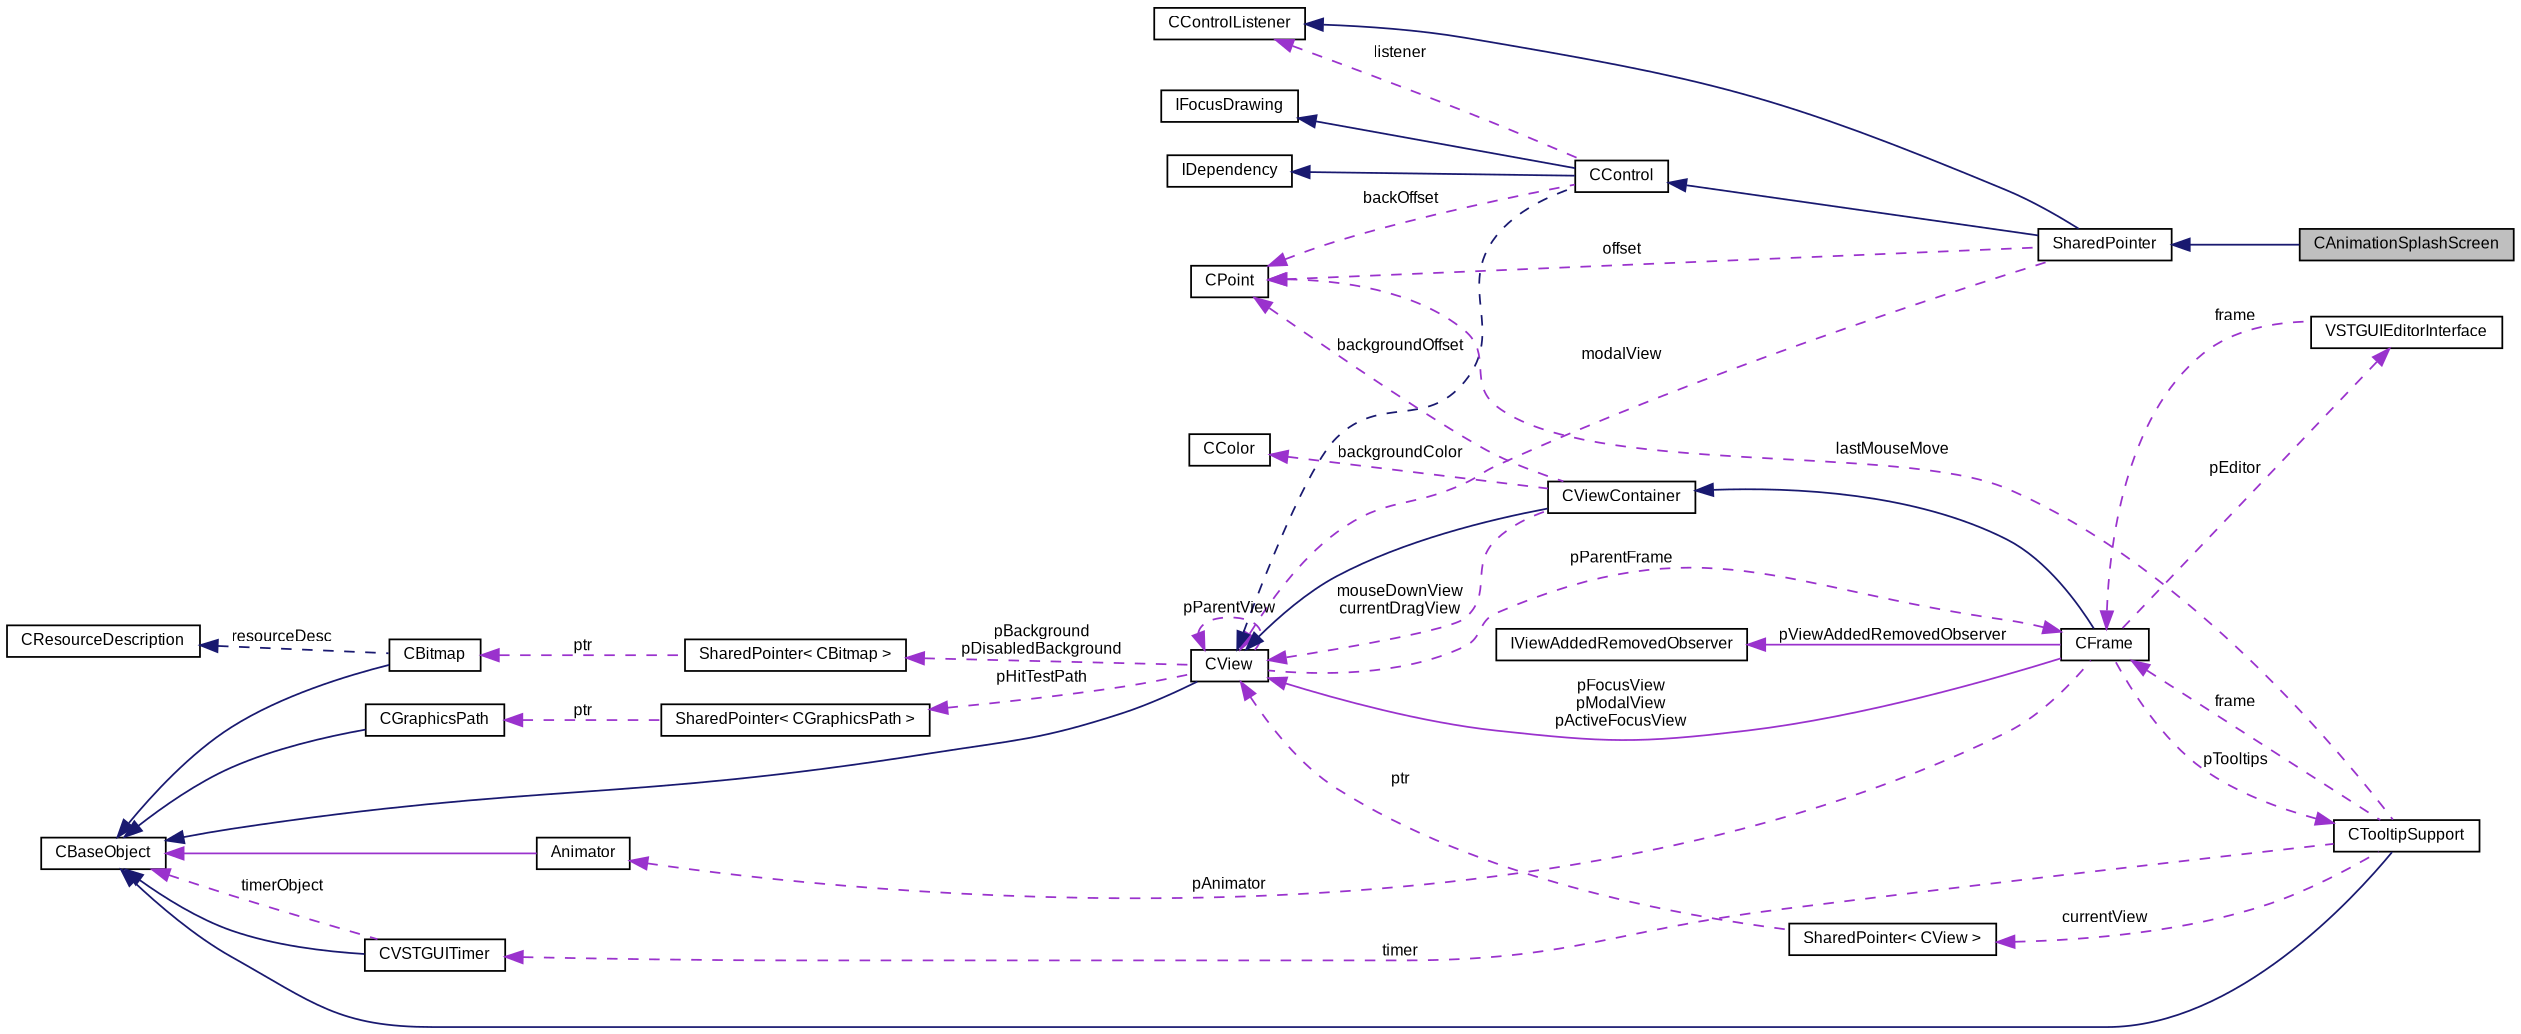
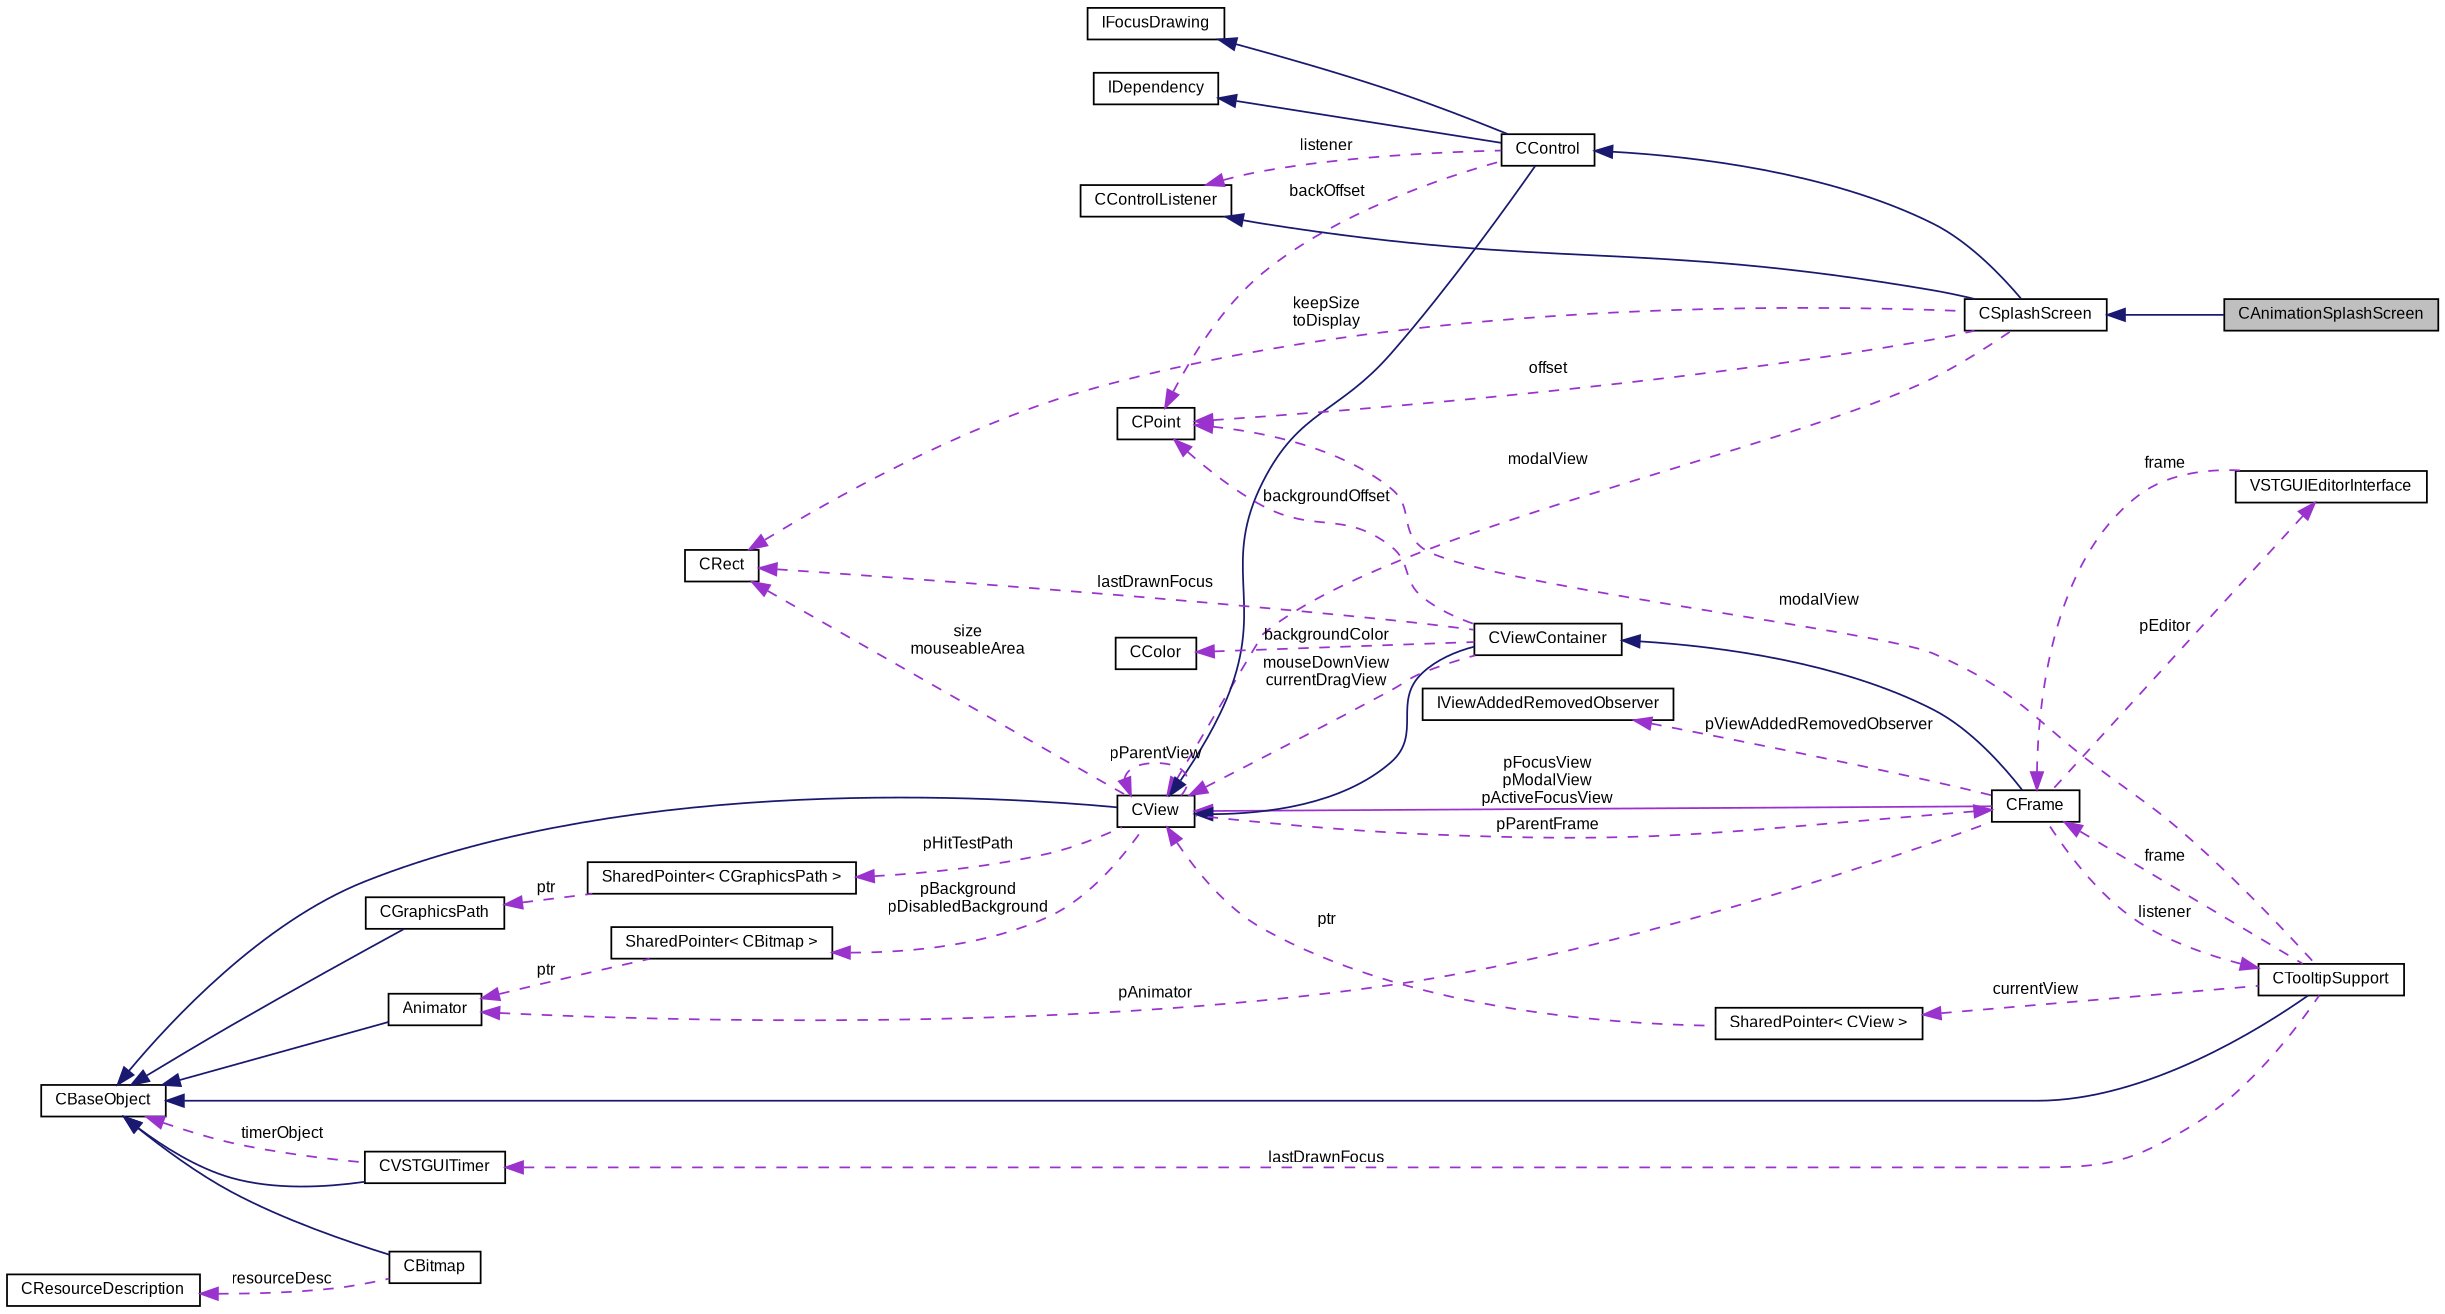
(2105, 245) -> (2036, 315)
(1402, 411) -> (1280, 453)
(1893, 450) -> (1819, 601)
none -> (722, 566)
(1913, 645) -> (1822, 758)
(303, 650) -> (304, 1291)
(592, 655) -> (574, 976)
(2236, 760) -> (2166, 913)
(360, 853) -> (284, 1051)
(1401, 952) -> (1327, 1159)
